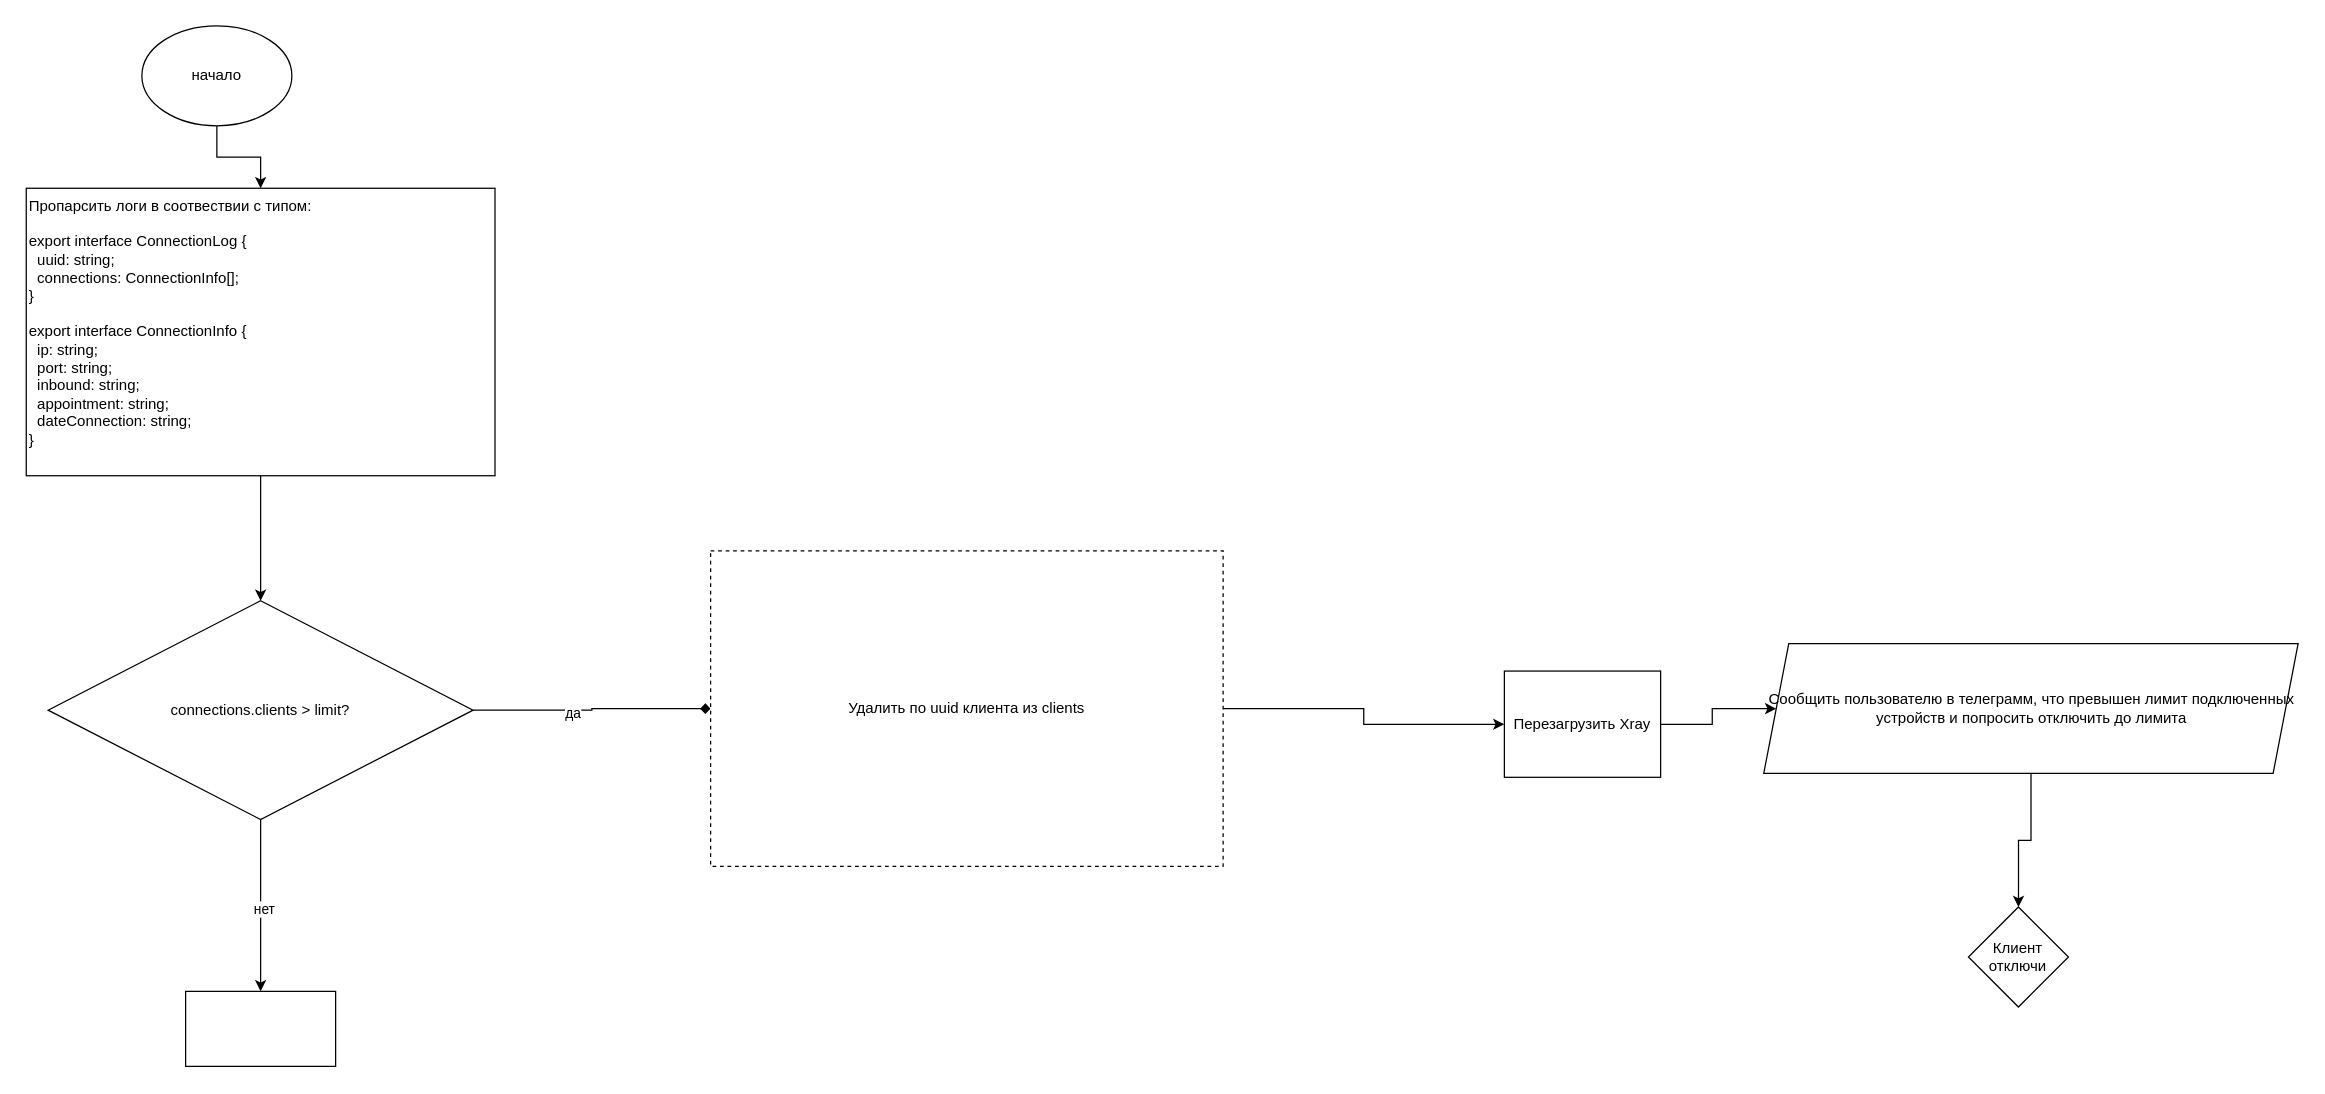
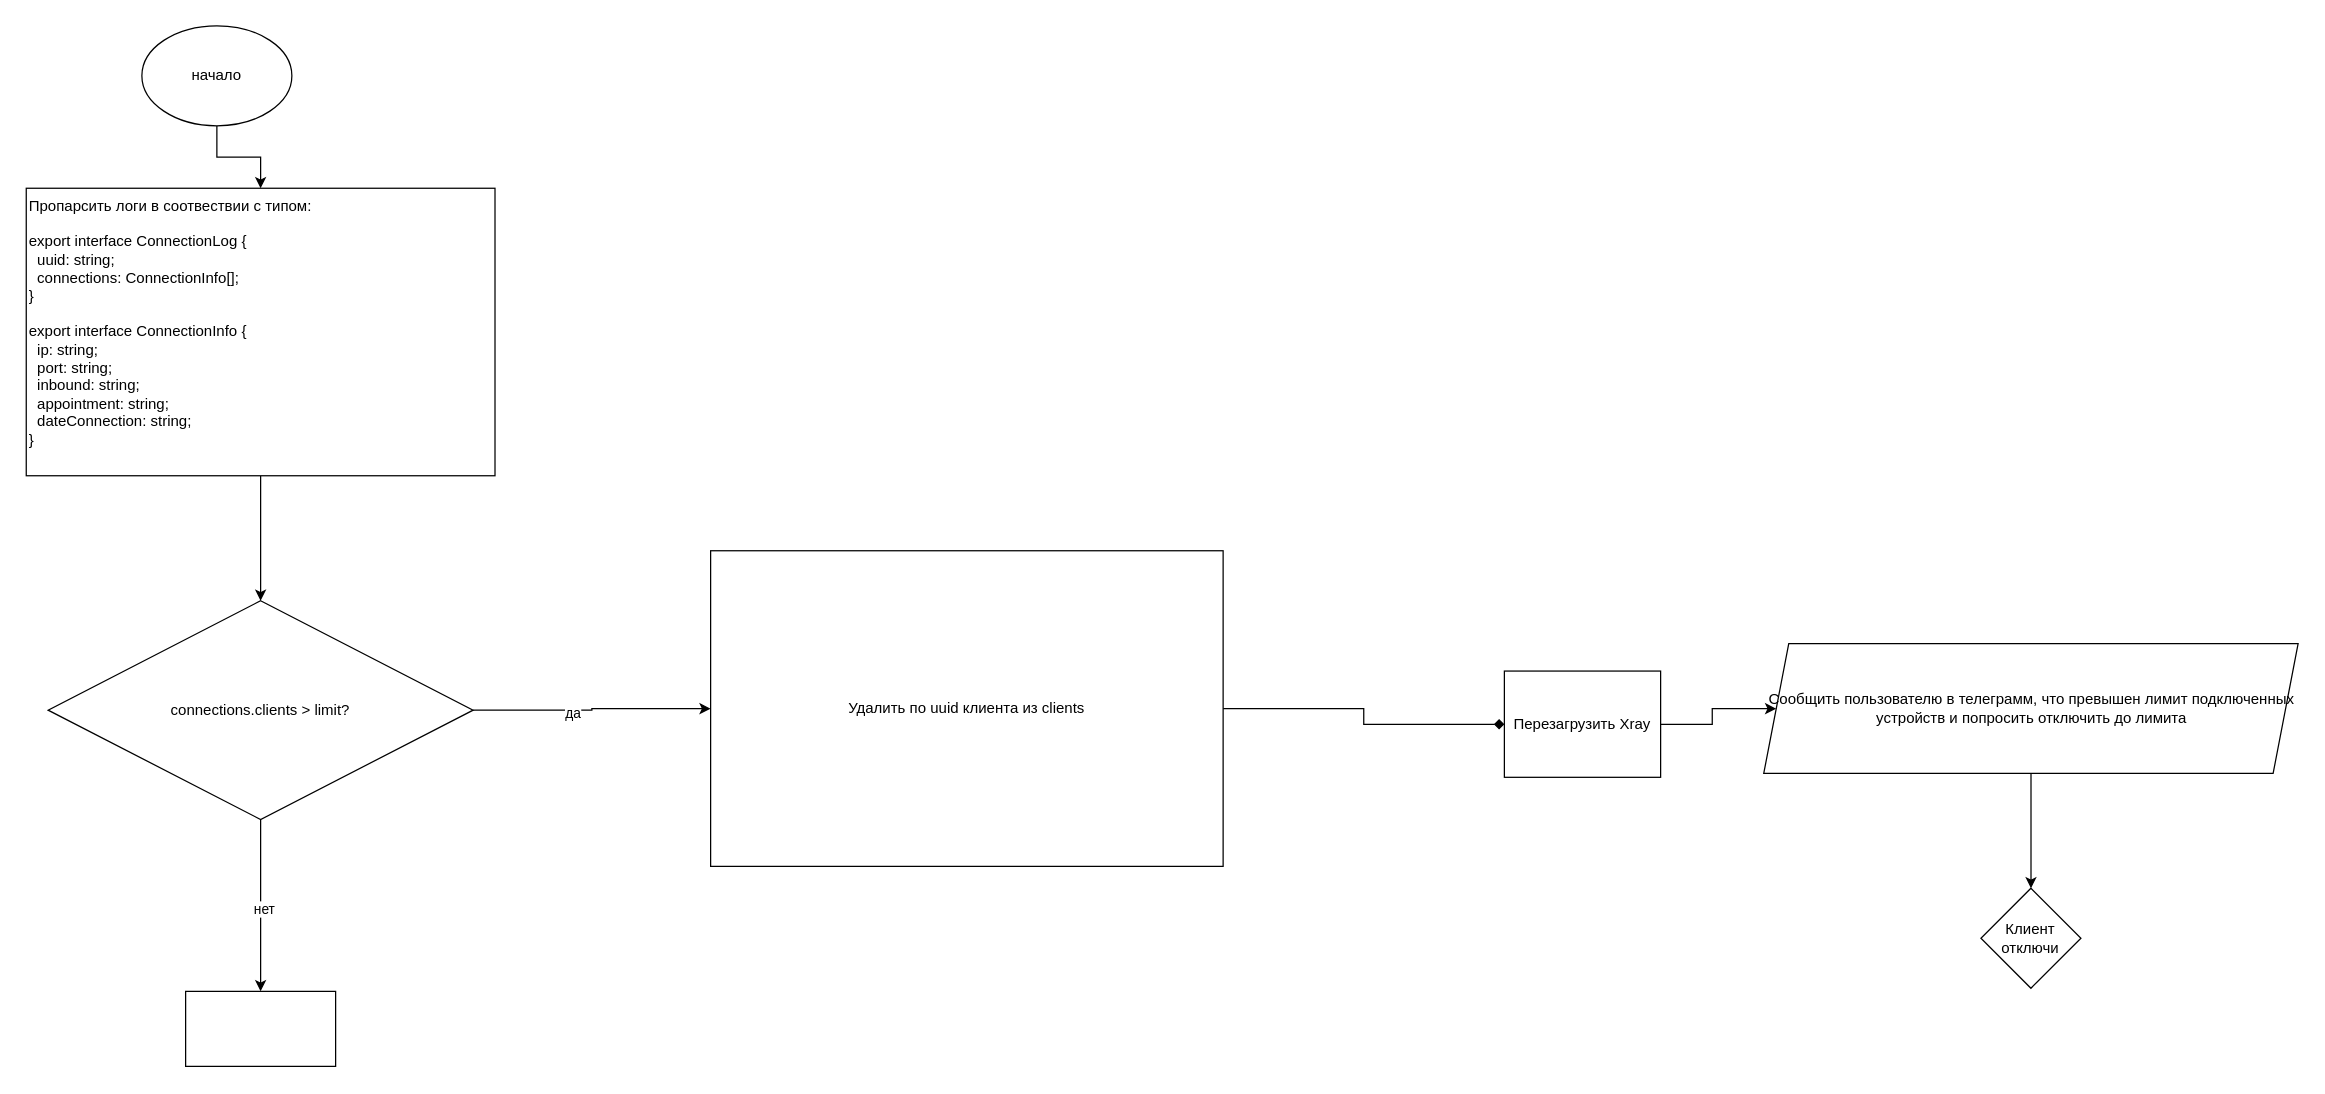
(967, 708) -> (967, 708)
(700, 709) -> (701, 709)
(1494, 724) -> (1494, 724)
(2018, 957) -> (2031, 938)
